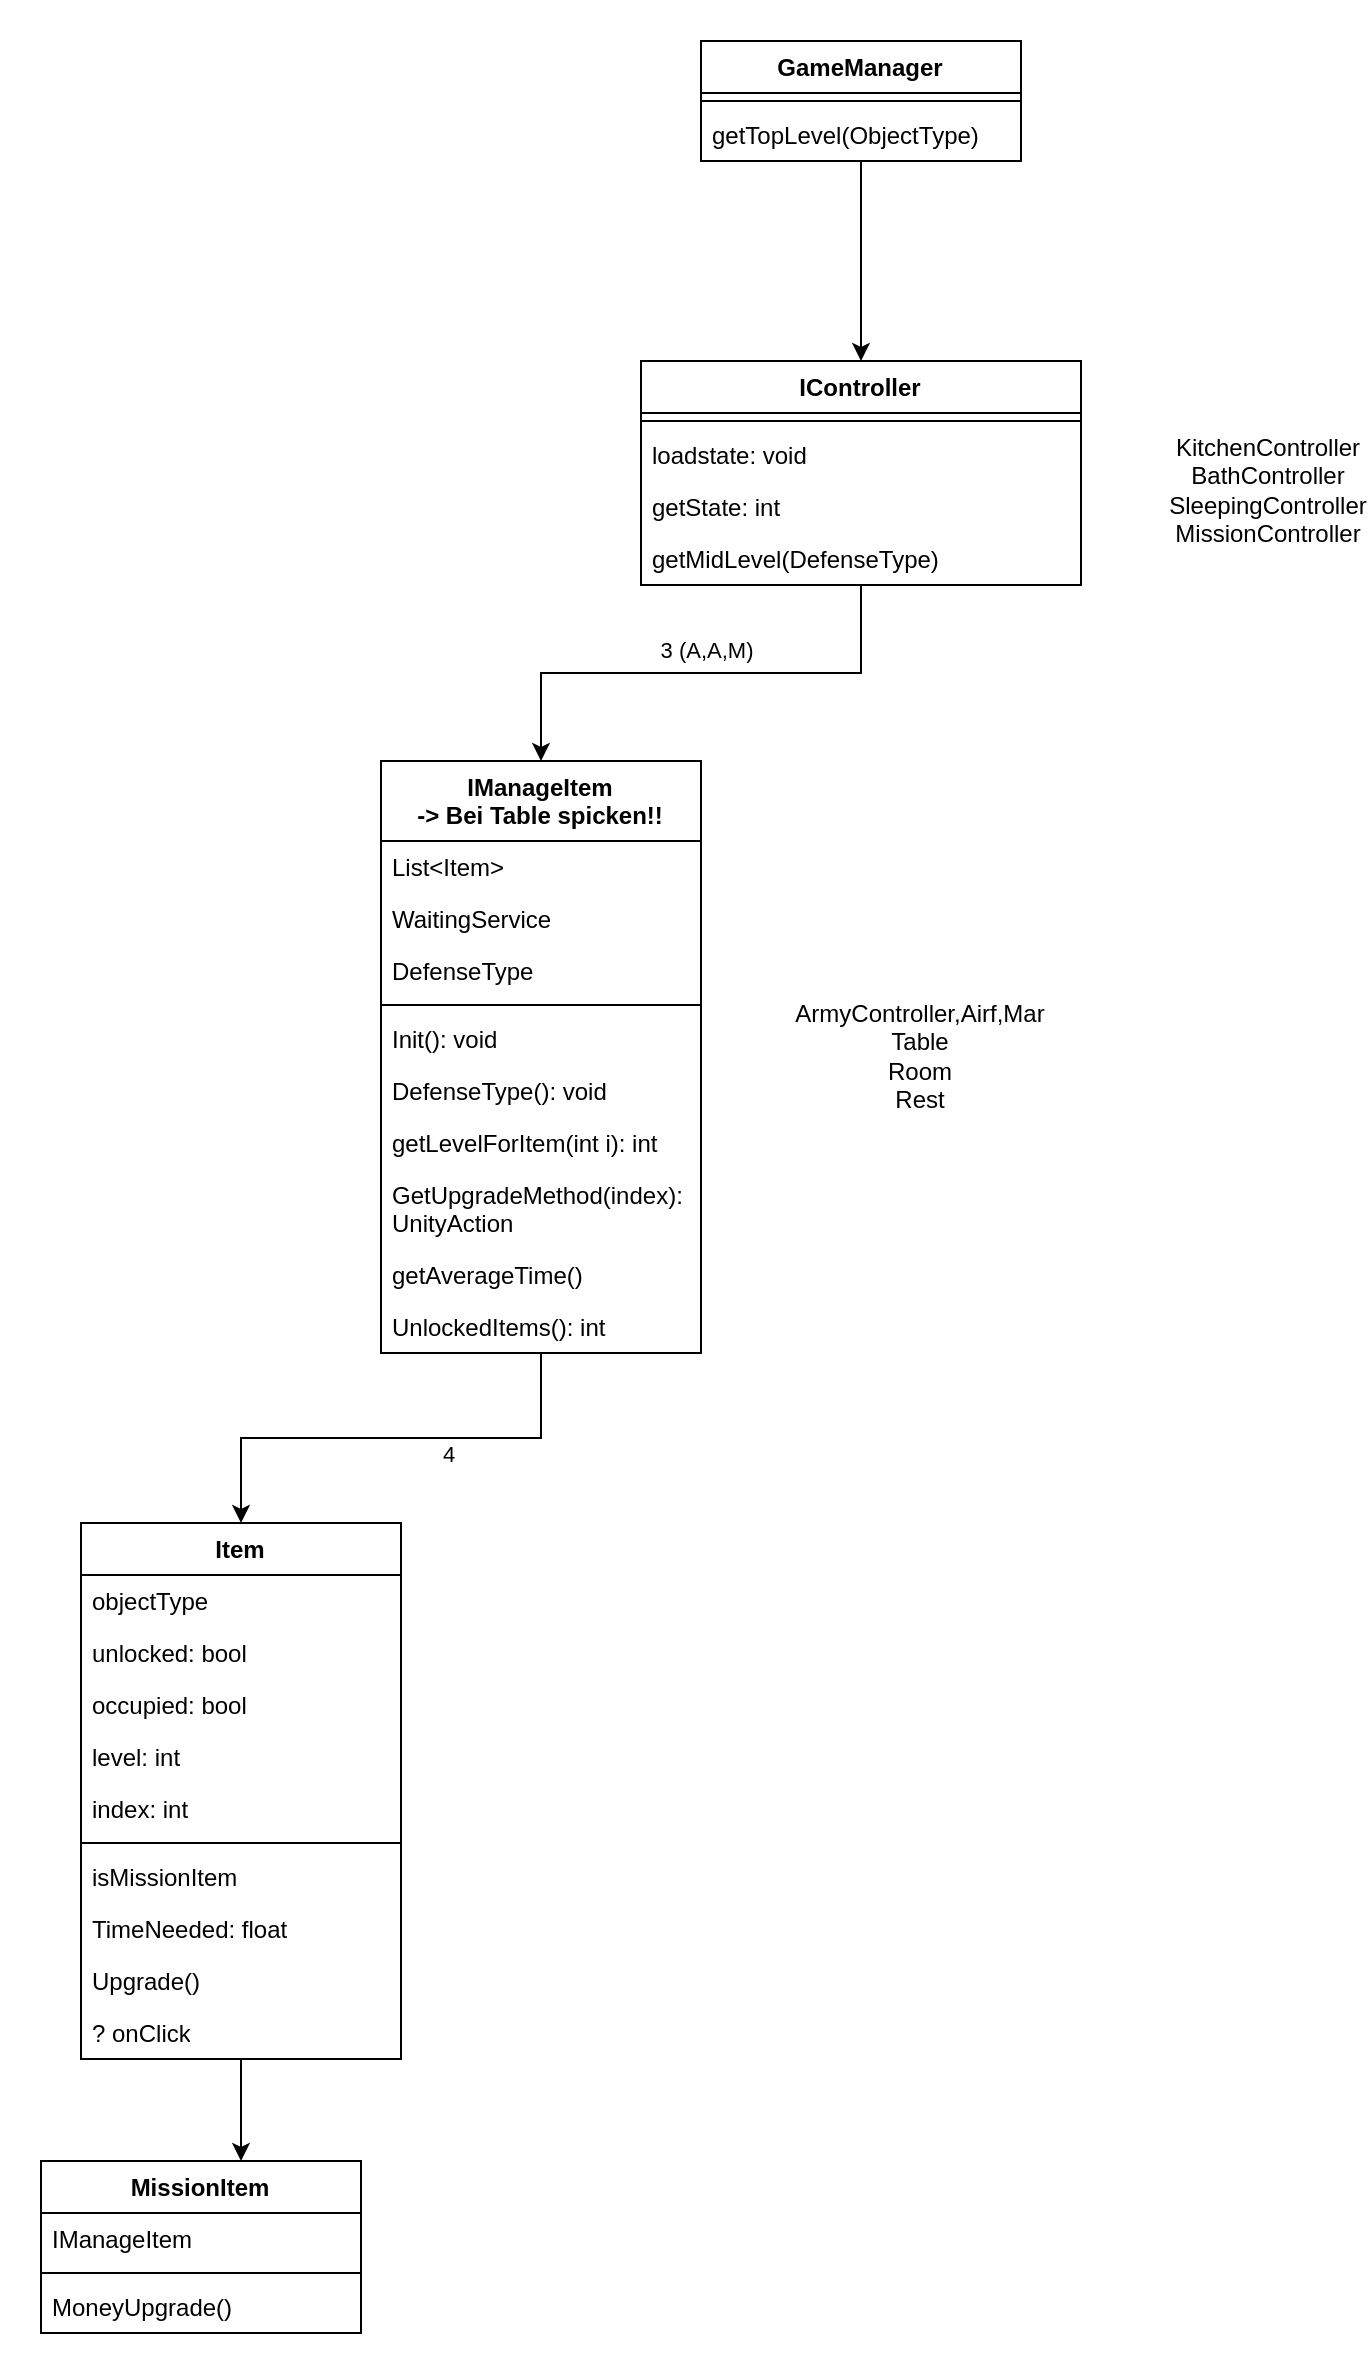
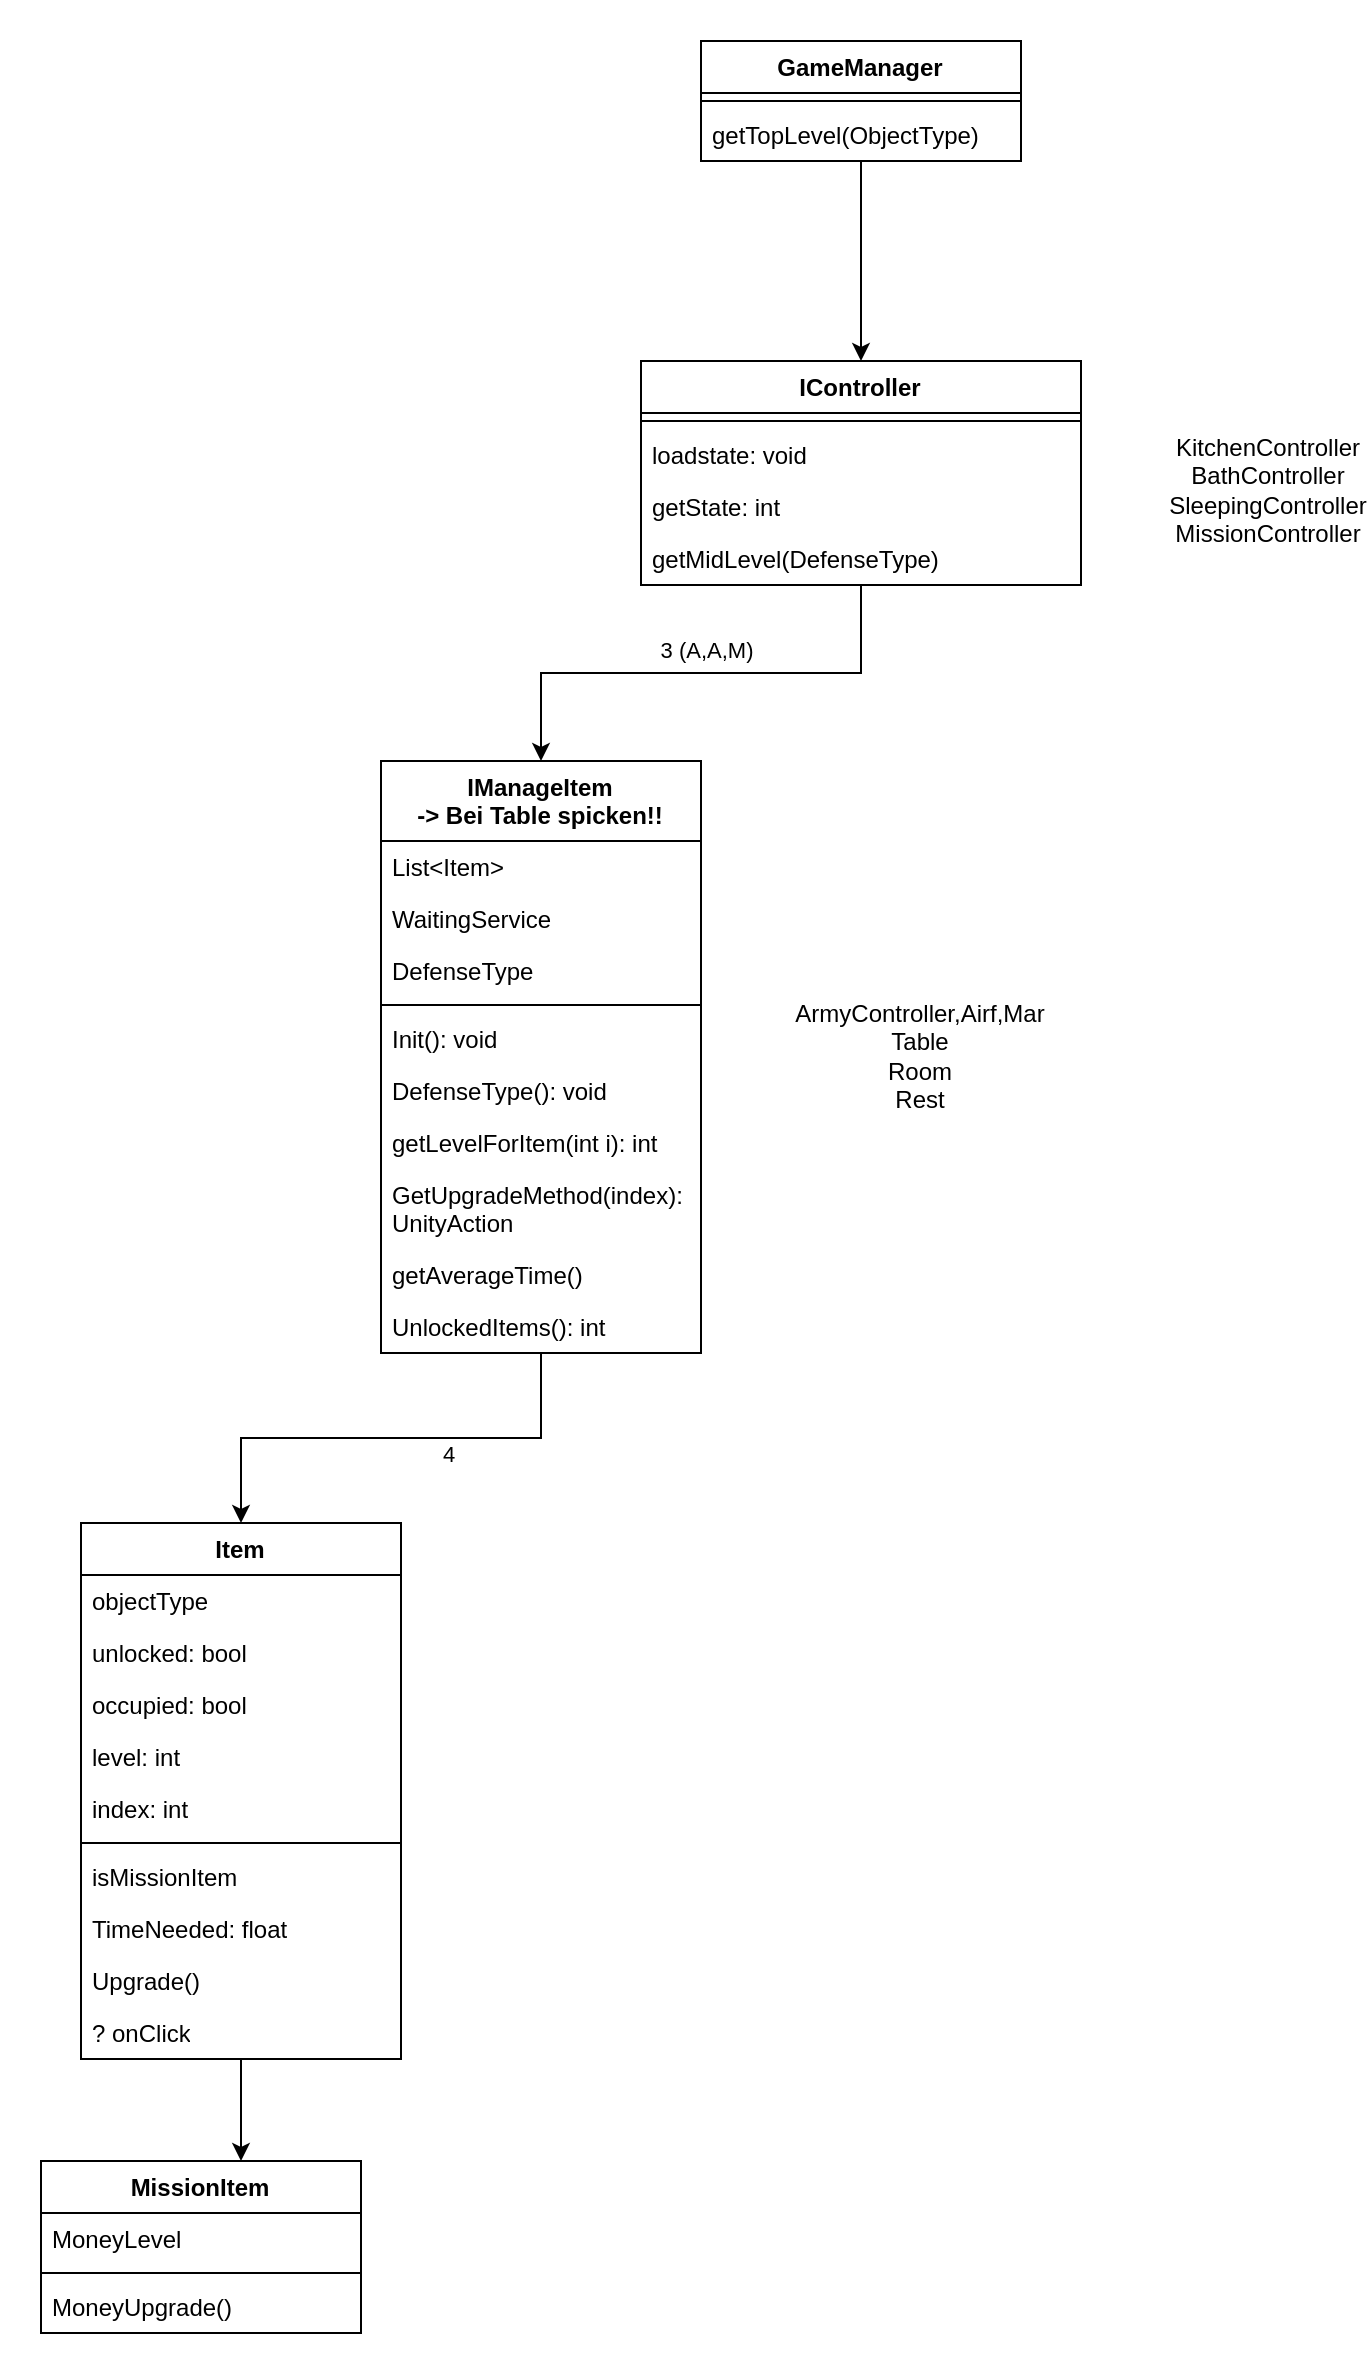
(127, 2241) -> (117, 2241)
